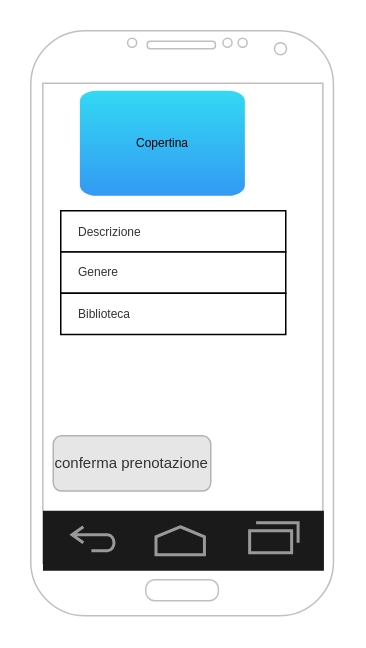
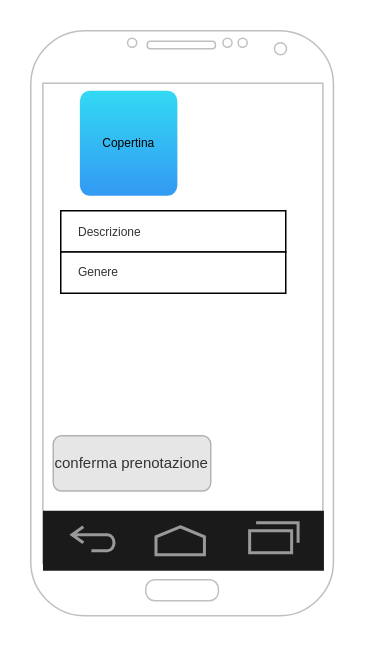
(162, 143) -> (129, 143)
(173, 314) -> none
